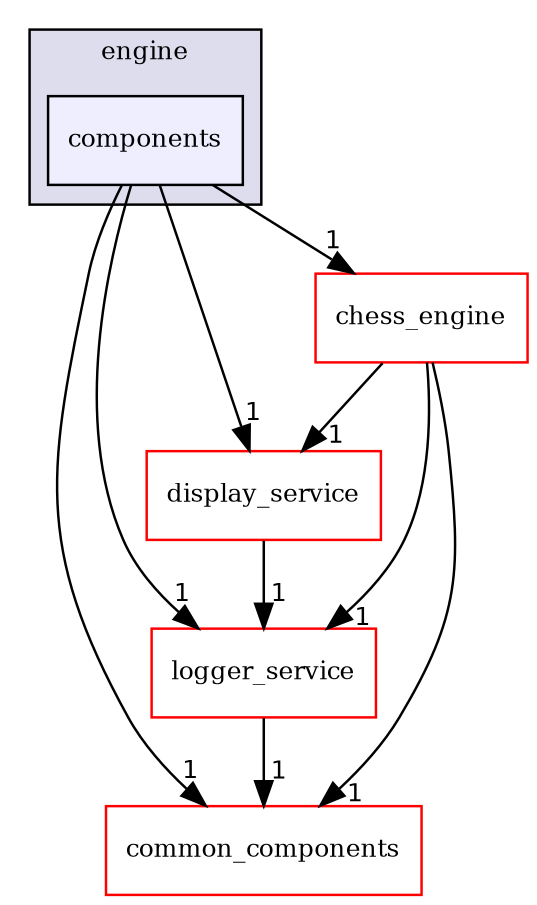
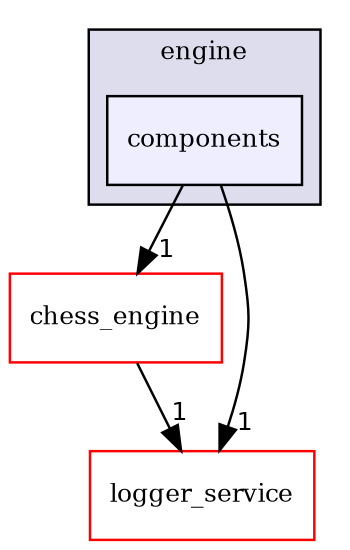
(264, 496) -> none
(264, 851) -> none
